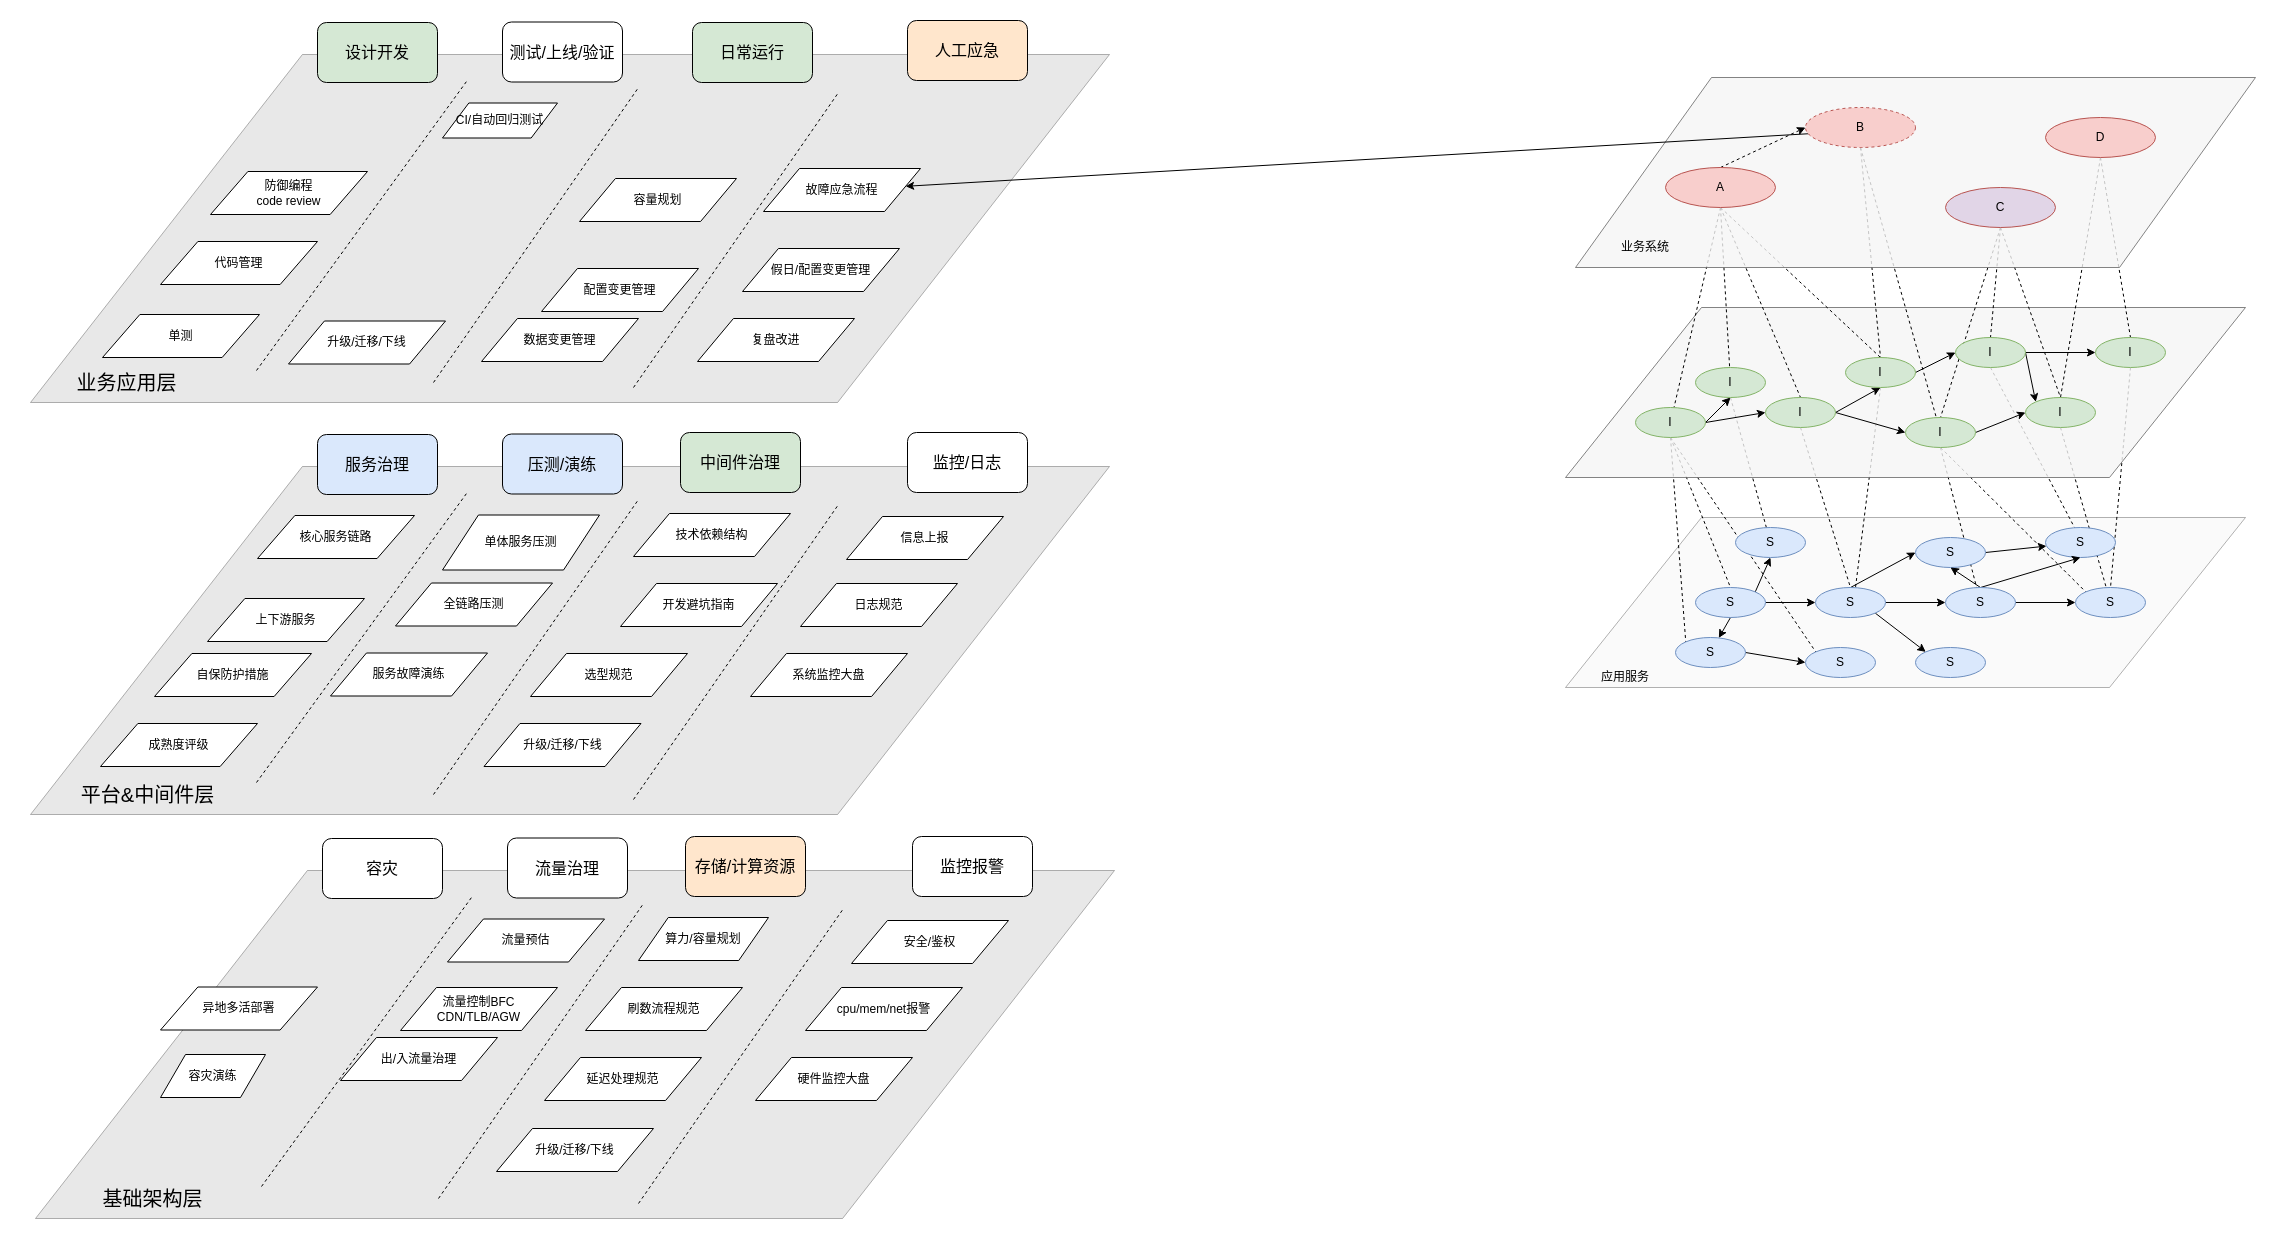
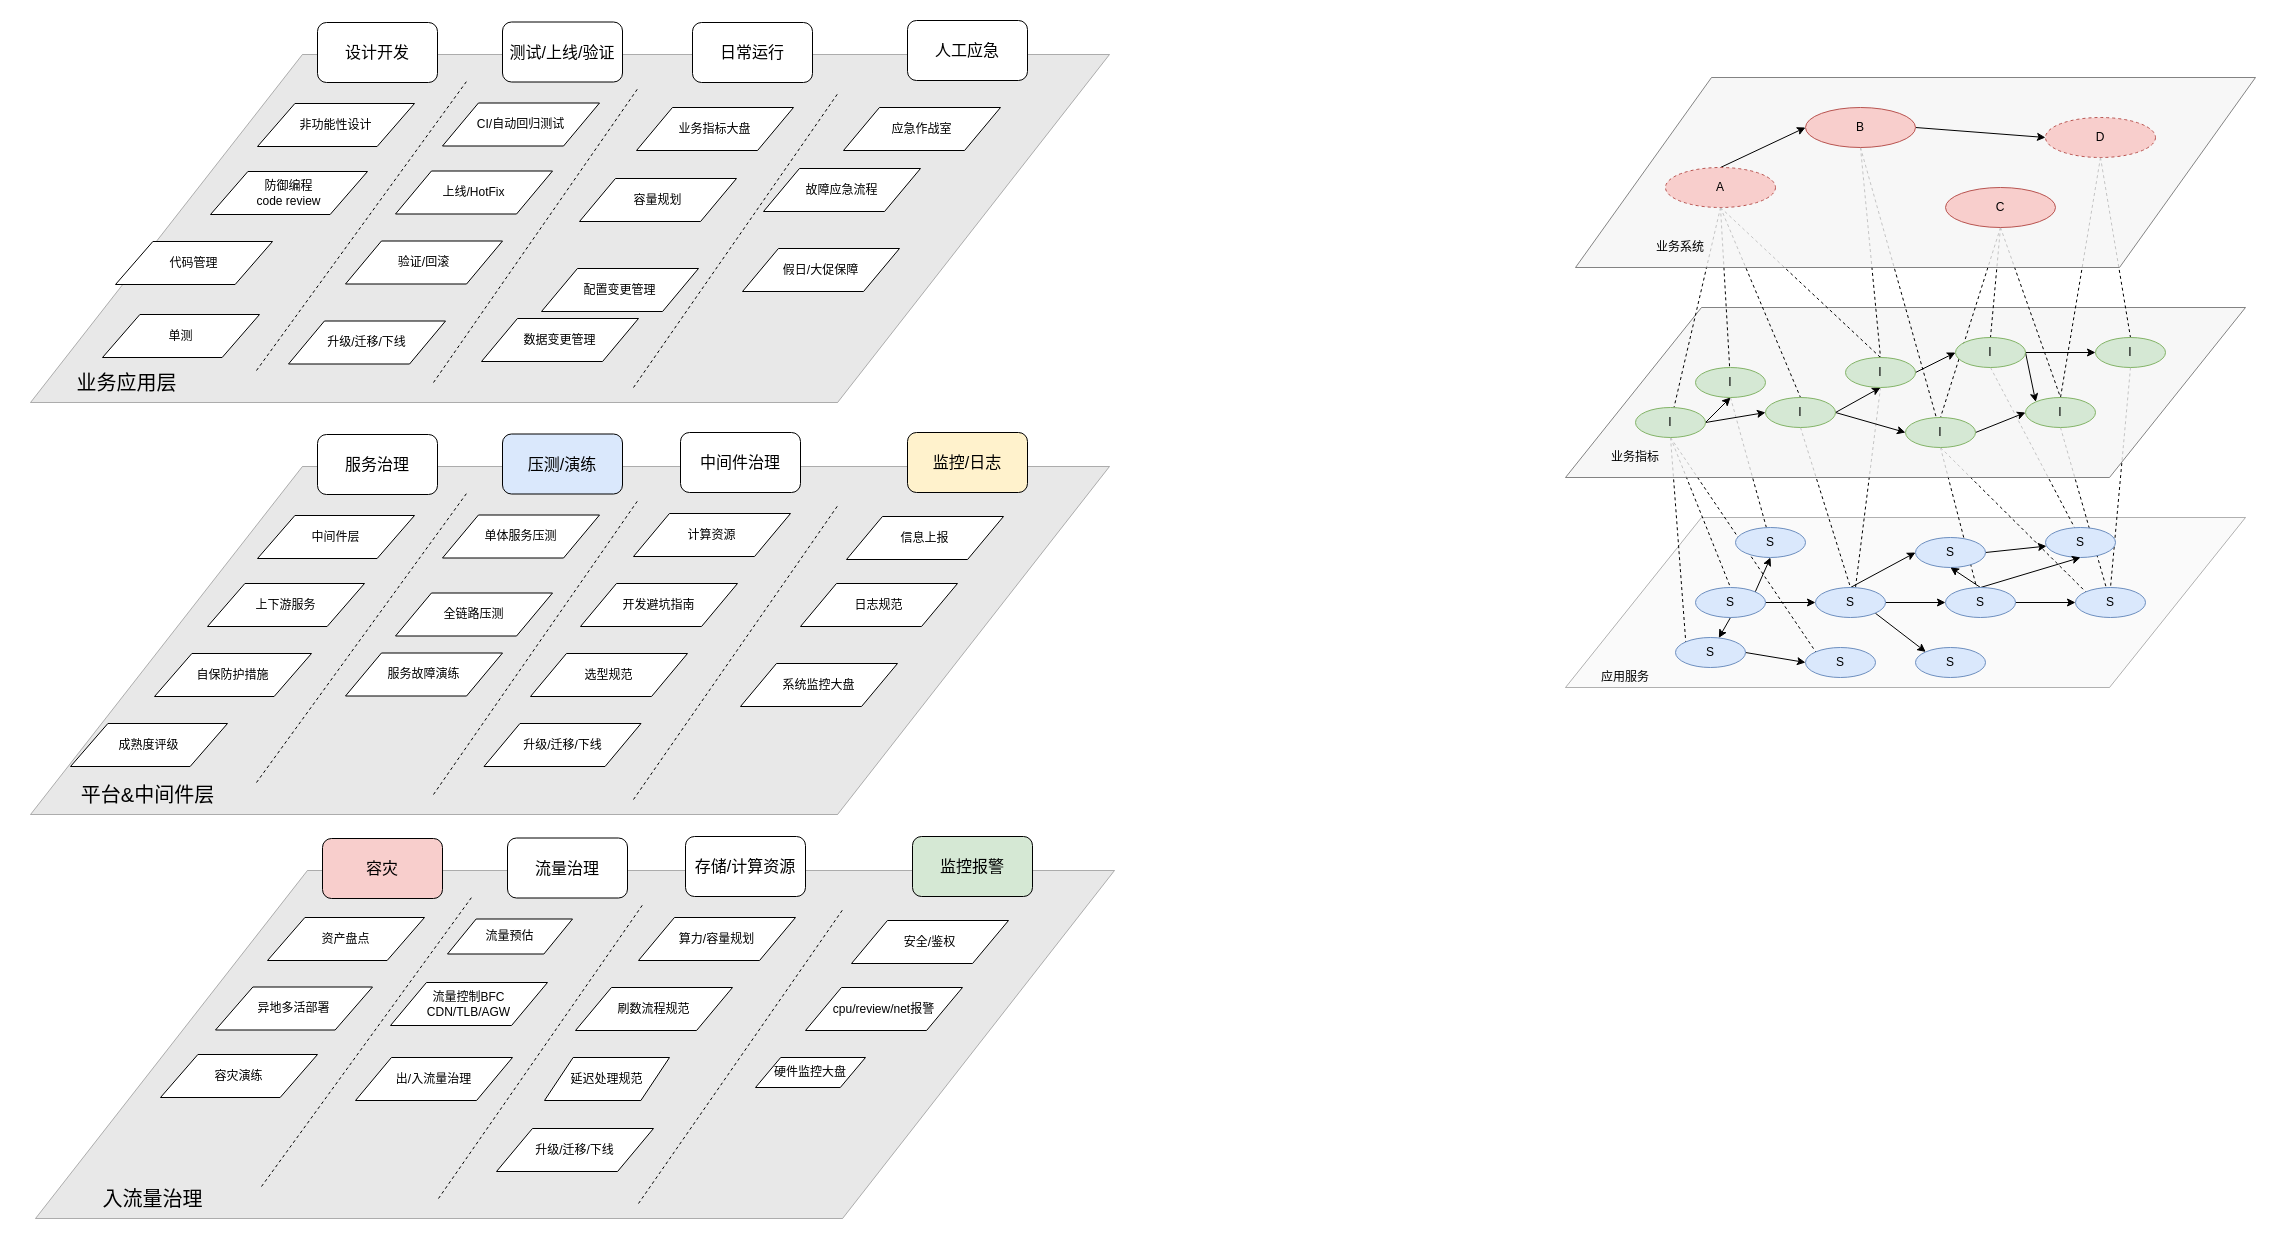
(968, 51) -> (968, 51)
(378, 53) -> (378, 53)
(753, 53) -> (753, 53)
(500, 121) -> (521, 125)
none -> (336, 125)
(1861, 128) -> (1861, 128)
none -> (715, 129)
none -> (922, 129)
(2101, 138) -> (2101, 138)
(1759, 149) -> (1759, 149)
(1360, 160) -> (1977, 132)
(1721, 188) -> (1721, 188)
none -> (474, 193)
(2001, 208) -> (2001, 208)
(1646, 248) -> (1681, 248)
(239, 263) -> (194, 263)
none -> (424, 263)
(821, 271) -> (821, 271)
(776, 340) -> none
none -> (1636, 458)
(741, 463) -> (741, 463)
(968, 463) -> (968, 463)
(378, 465) -> (378, 465)
(712, 536) -> (712, 536)
(336, 538) -> (336, 538)
(521, 543) -> (521, 537)
(474, 605) -> (474, 615)
(699, 605) -> (659, 605)
(286, 620) -> (286, 605)
(409, 675) -> (424, 675)
(829, 675) -> (819, 685)
(179, 745) -> (149, 745)
(746, 867) -> (746, 867)
(973, 867) -> (973, 867)
(383, 869) -> (383, 869)
none -> (346, 939)
(704, 939) -> (717, 939)
(526, 941) -> (510, 937)
(239, 1009) -> (294, 1009)
(479, 1009) -> (469, 1004)
(664, 1009) -> (654, 1009)
(884, 1010) -> (884, 1010)
(419, 1059) -> (434, 1079)
(213, 1076) -> (239, 1076)
(623, 1079) -> (607, 1079)
(834, 1079) -> (811, 1073)
(153, 1199) -> (153, 1199)
